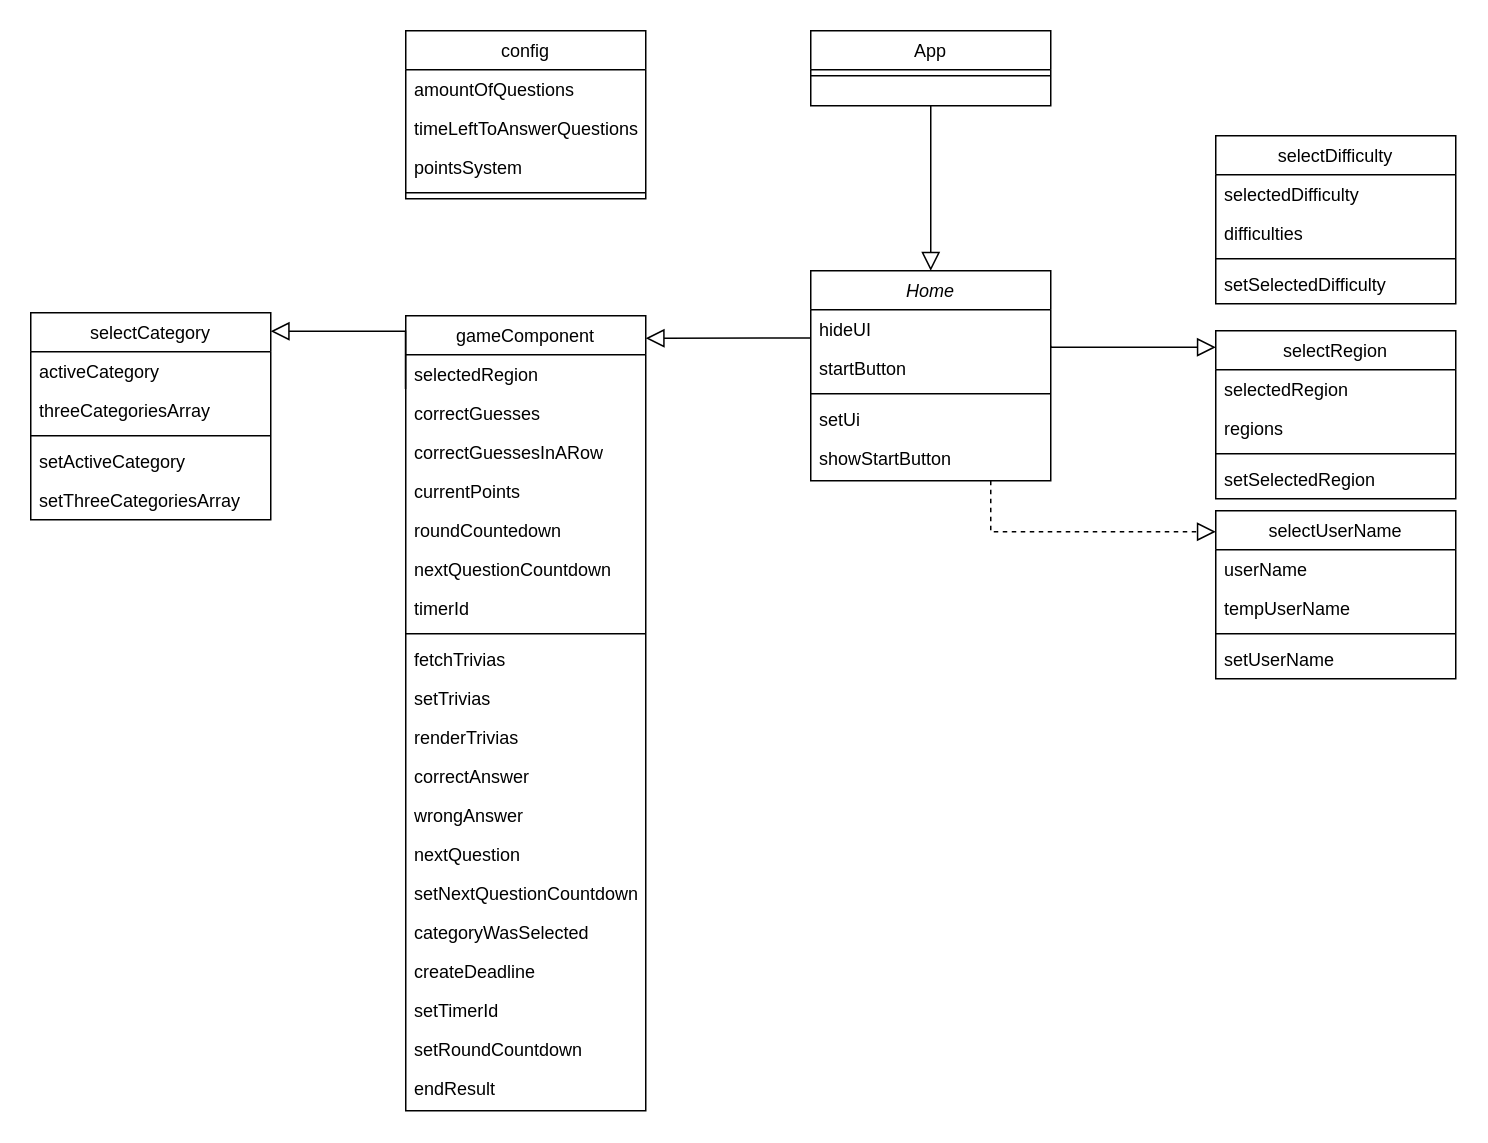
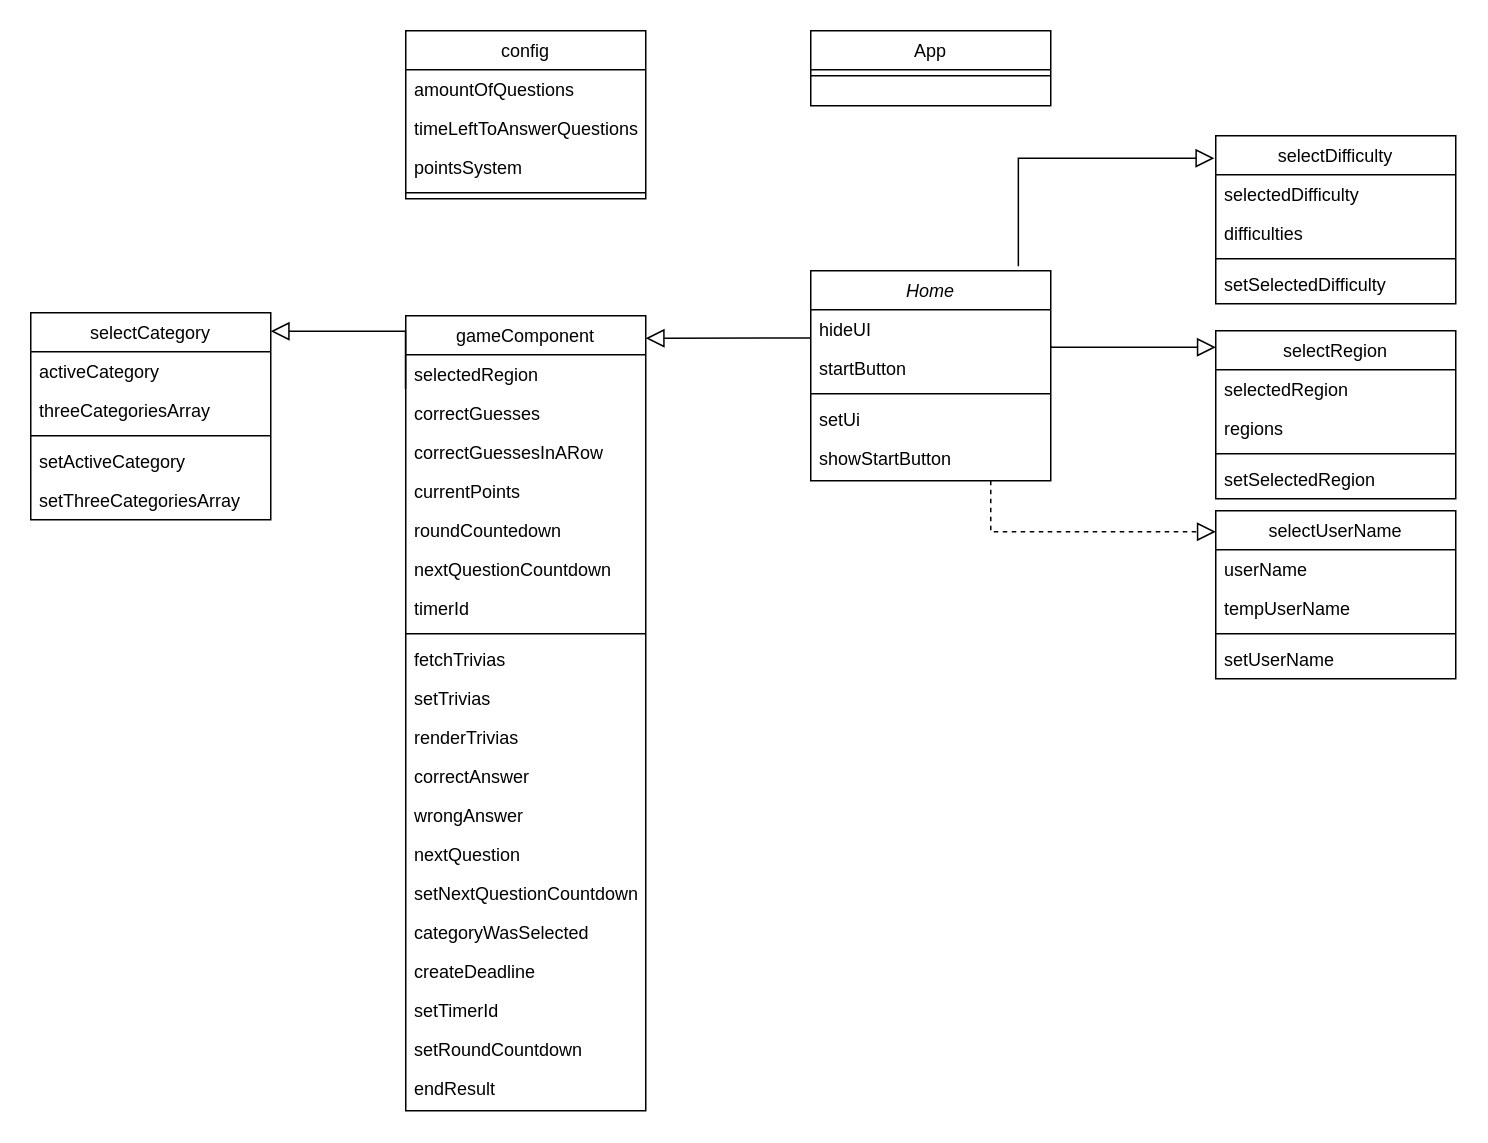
none -> (1054, 158)
(931, 180) -> none
